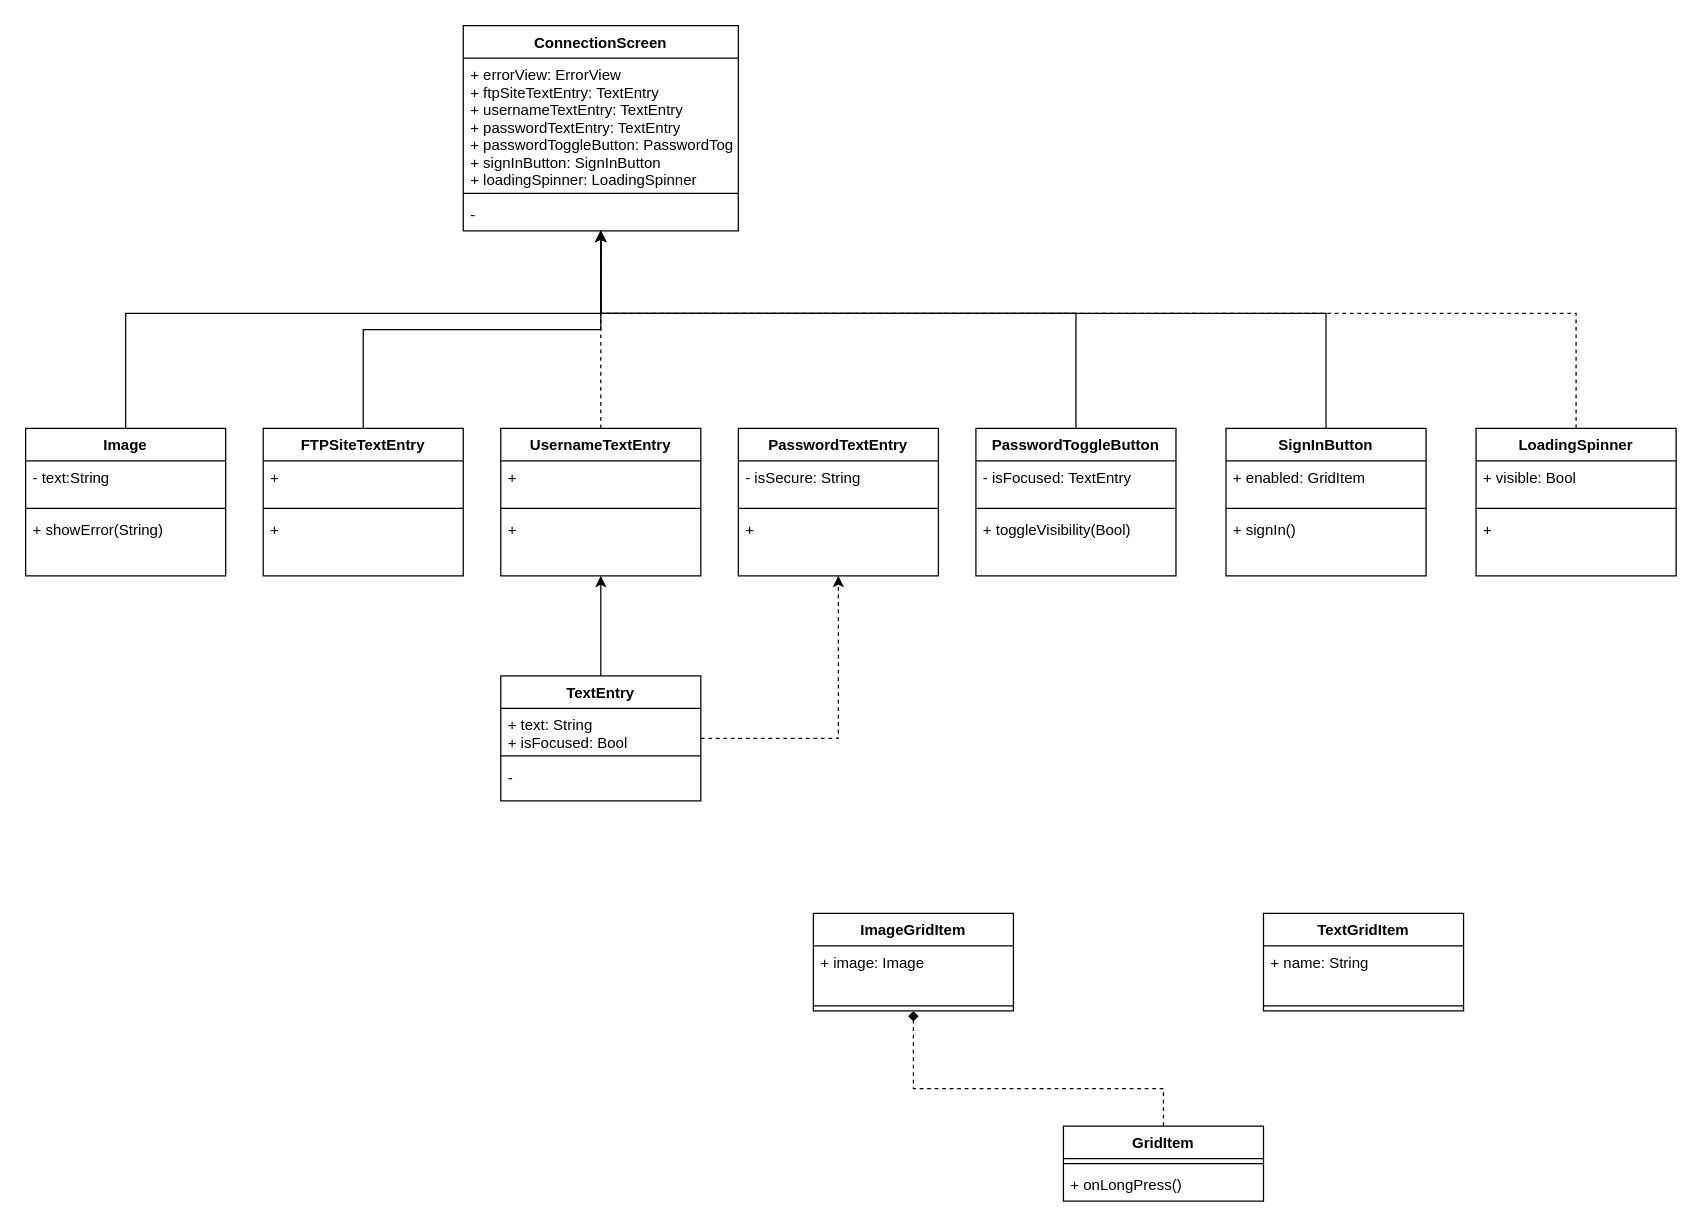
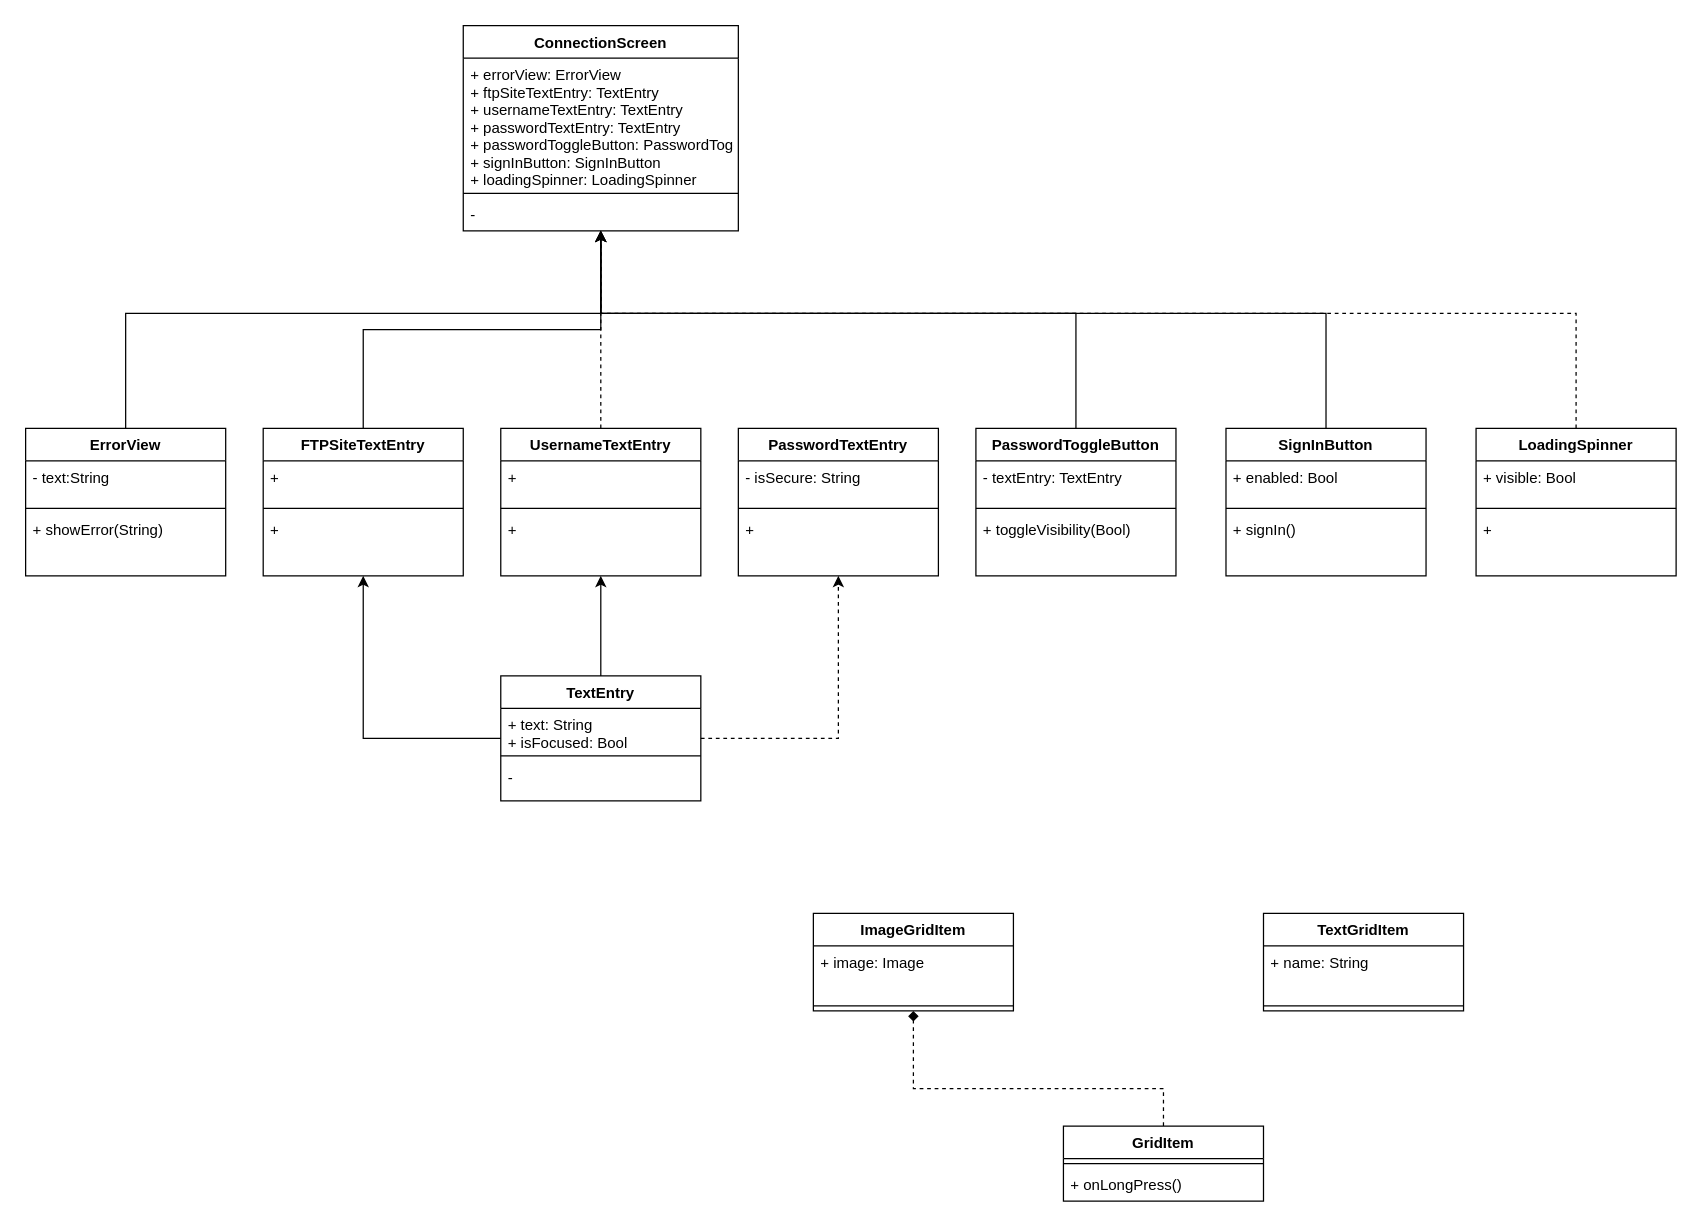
(125, 445) -> (125, 445)
(1067, 478) -> (1069, 478)
(1303, 478) -> (1286, 478)
none -> (363, 728)
